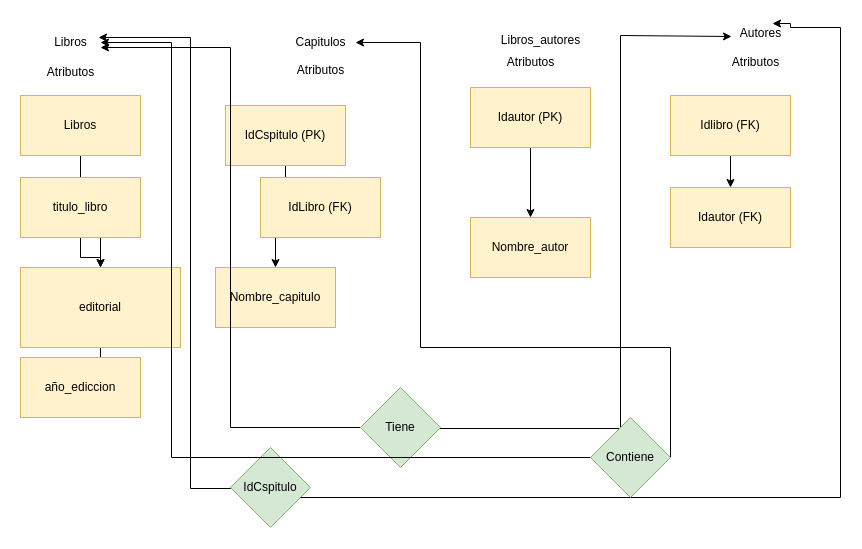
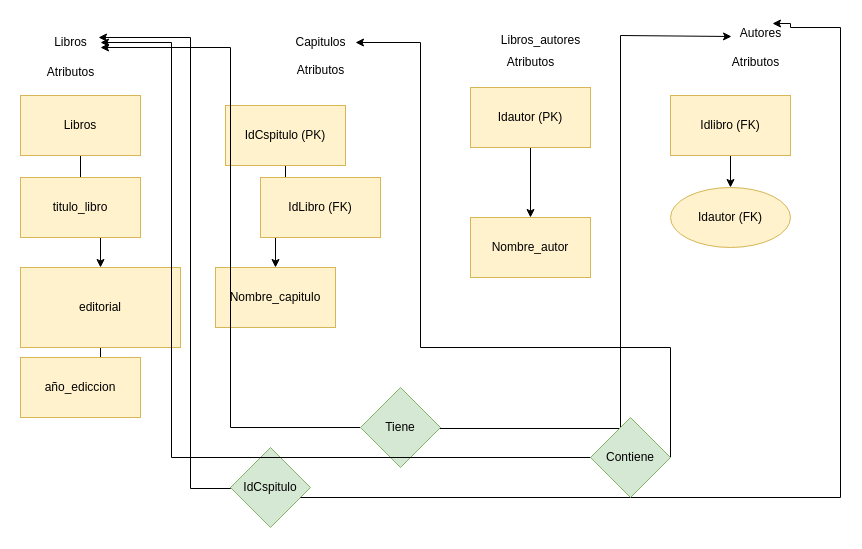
(731, 218) -> (731, 218)
(81, 257) -> none
